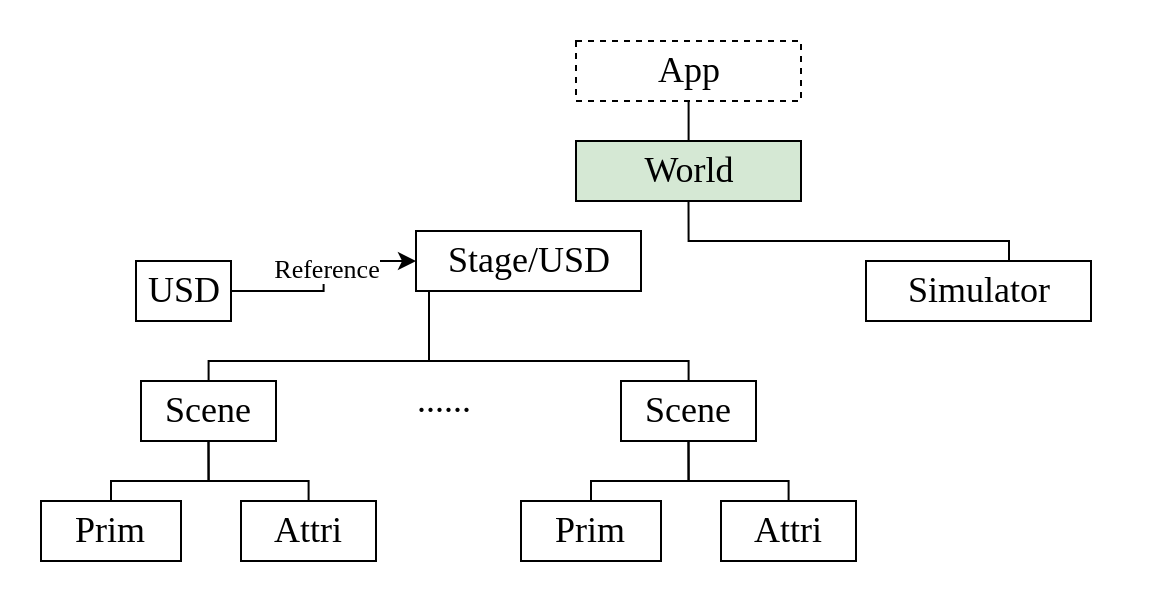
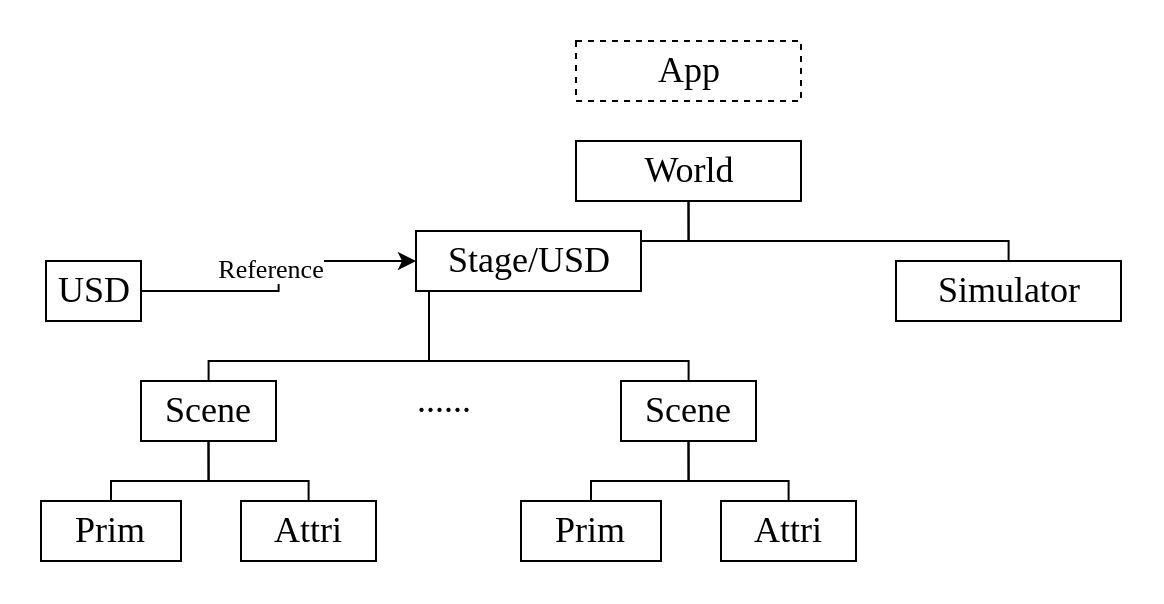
(689, 121) -> none
(689, 171) -> (689, 171)
none -> (662, 241)
(184, 291) -> (94, 291)
(979, 291) -> (1009, 291)
